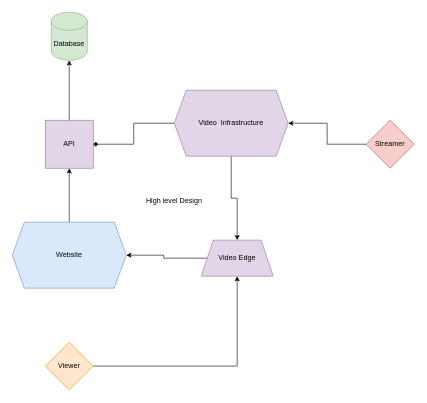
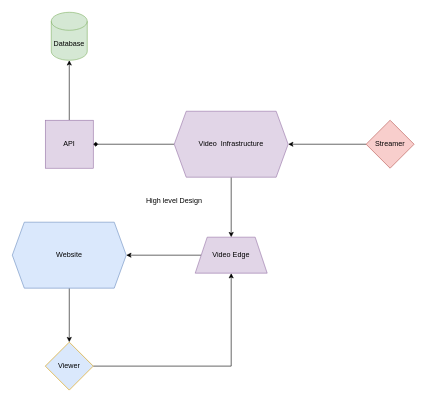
(231, 123) -> (231, 144)
(69, 173) -> (69, 336)
(237, 258) -> (231, 255)
(69, 366) -> (69, 366)
